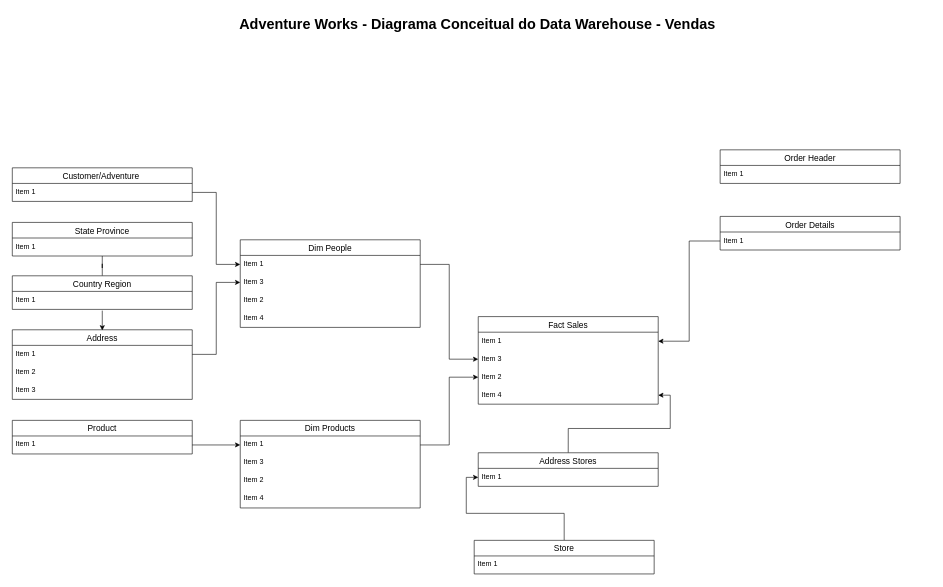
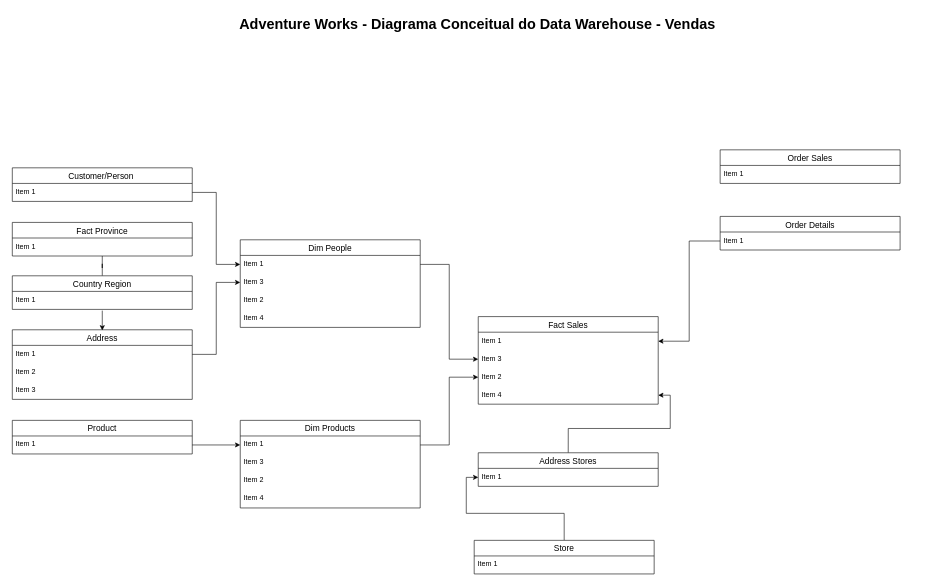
(810, 158) -> (810, 158)
(102, 176) -> (102, 176)
(102, 231) -> (102, 231)
